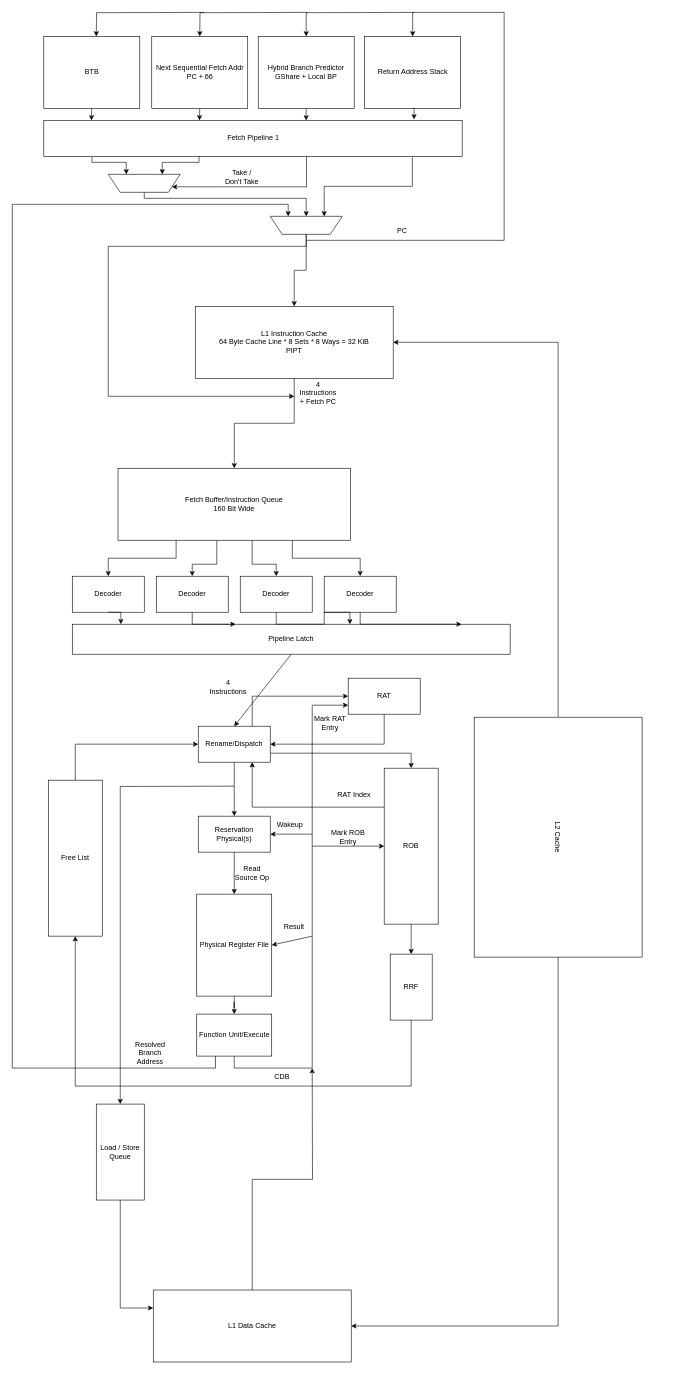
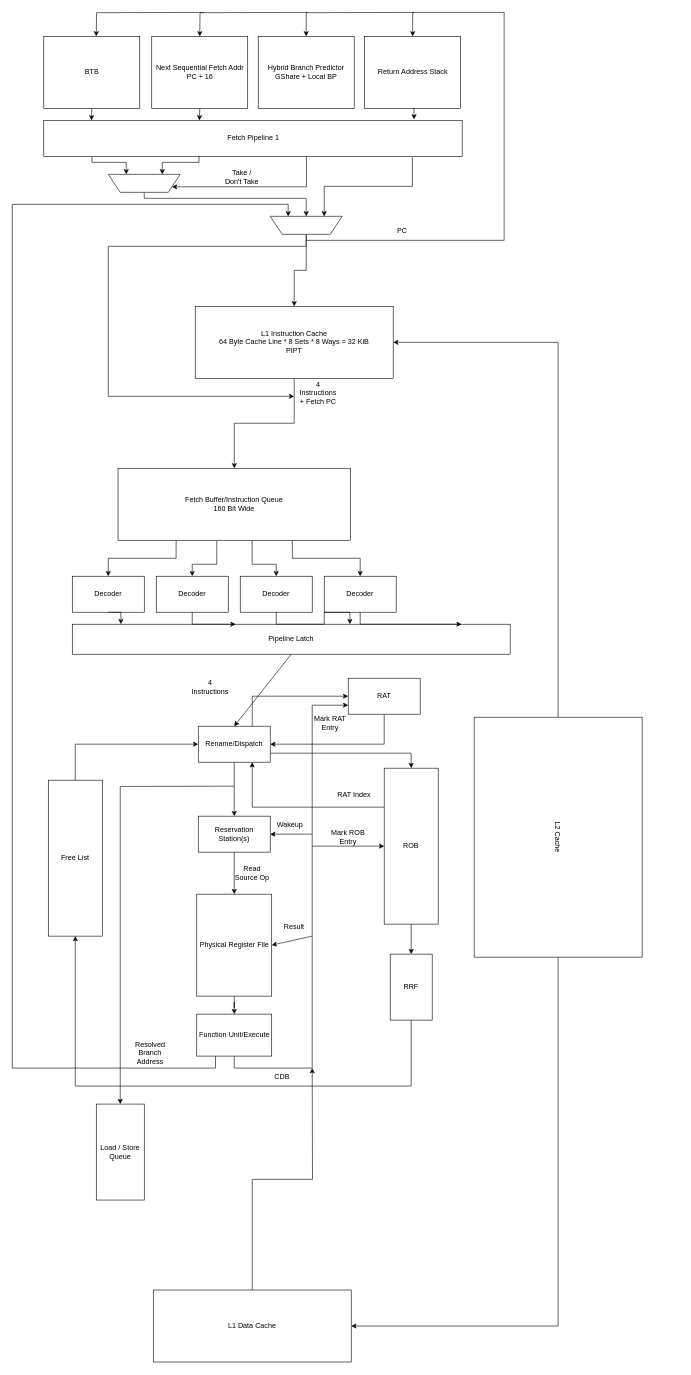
(200, 72) -> (200, 72)
(306, 115) -> none
(228, 687) -> (210, 687)
(234, 834) -> (234, 834)
(120, 1307) -> none
